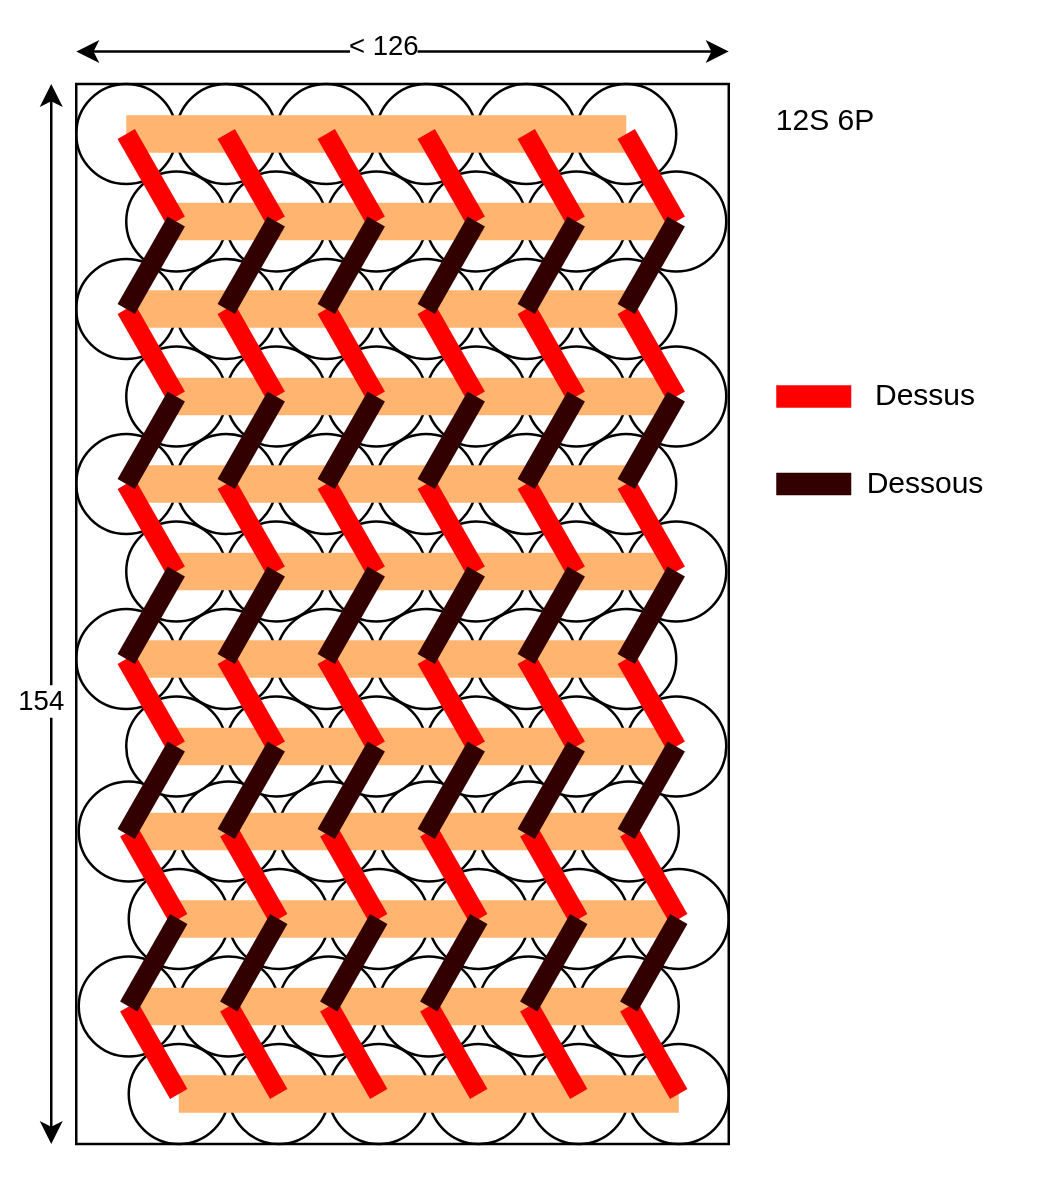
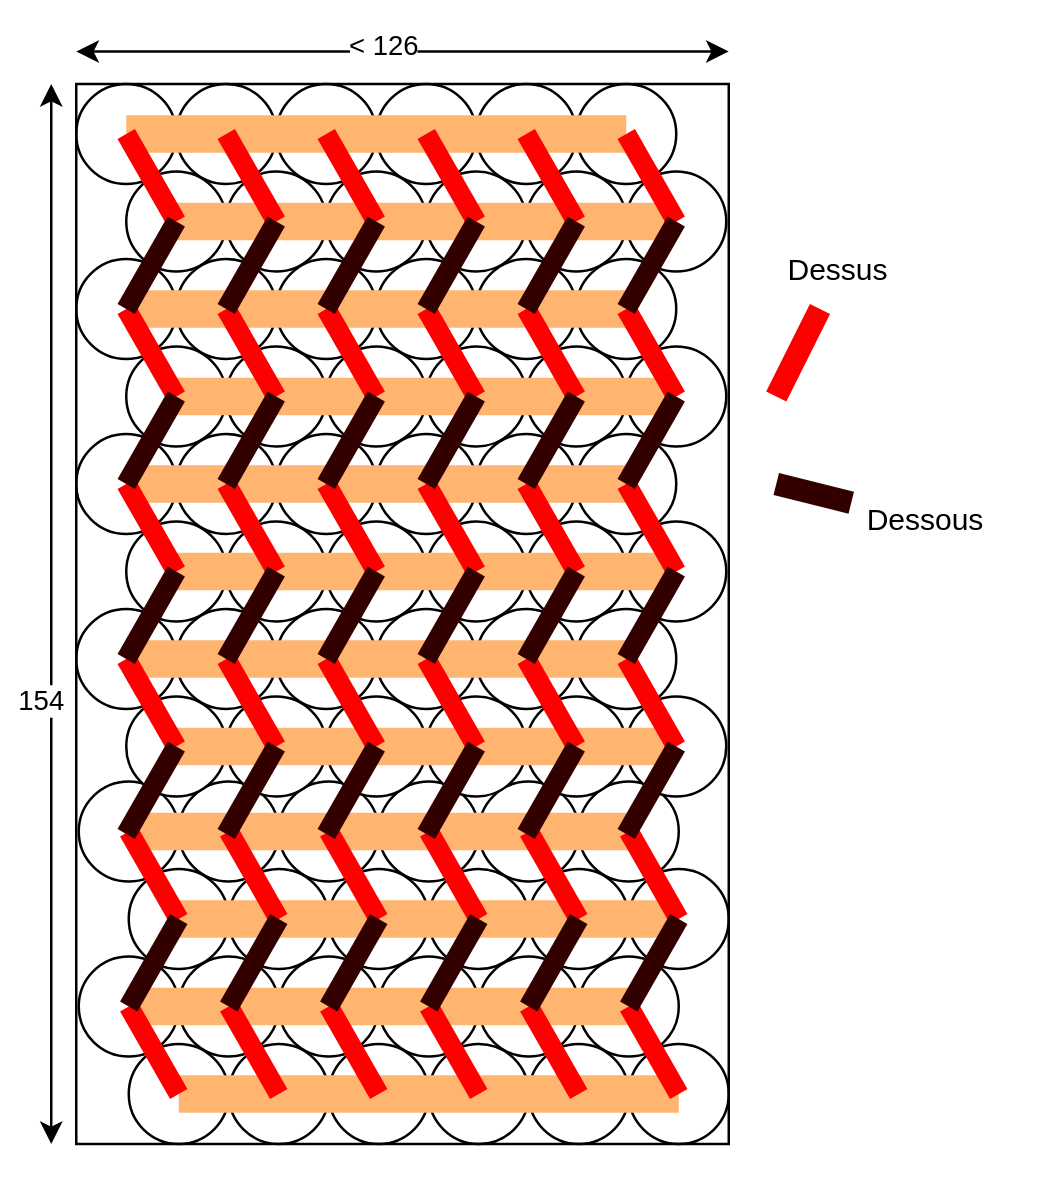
(826, 121) -> none
(926, 396) -> (839, 271)
(926, 484) -> (926, 521)
